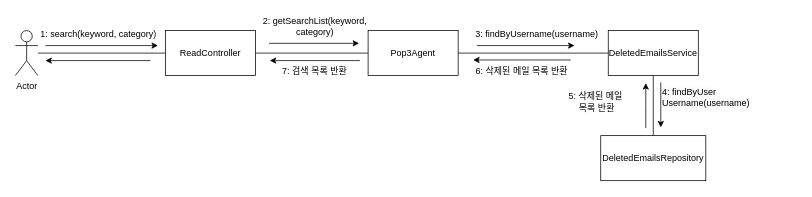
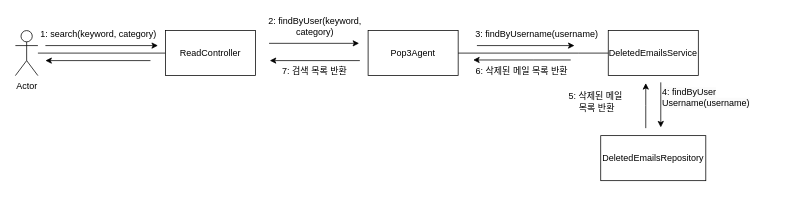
(315, 27) -> (315, 27)
(312, 53) -> none
(653, 105) -> none
